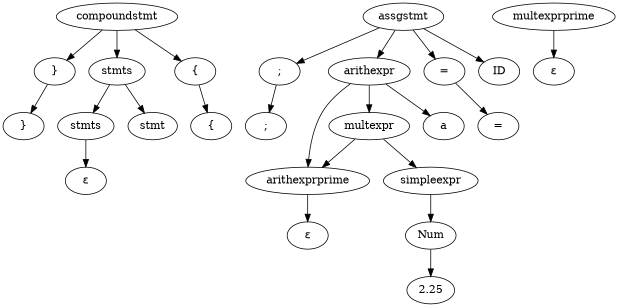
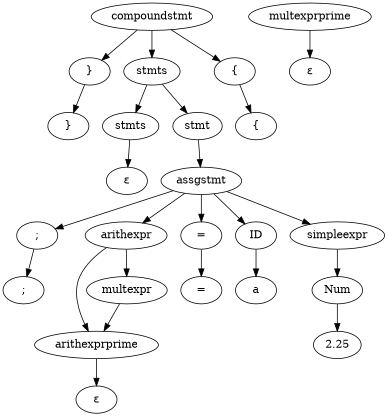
(405, 98) -> (256, 259)
none -> (199, 150)
(397, 151) -> (265, 206)
